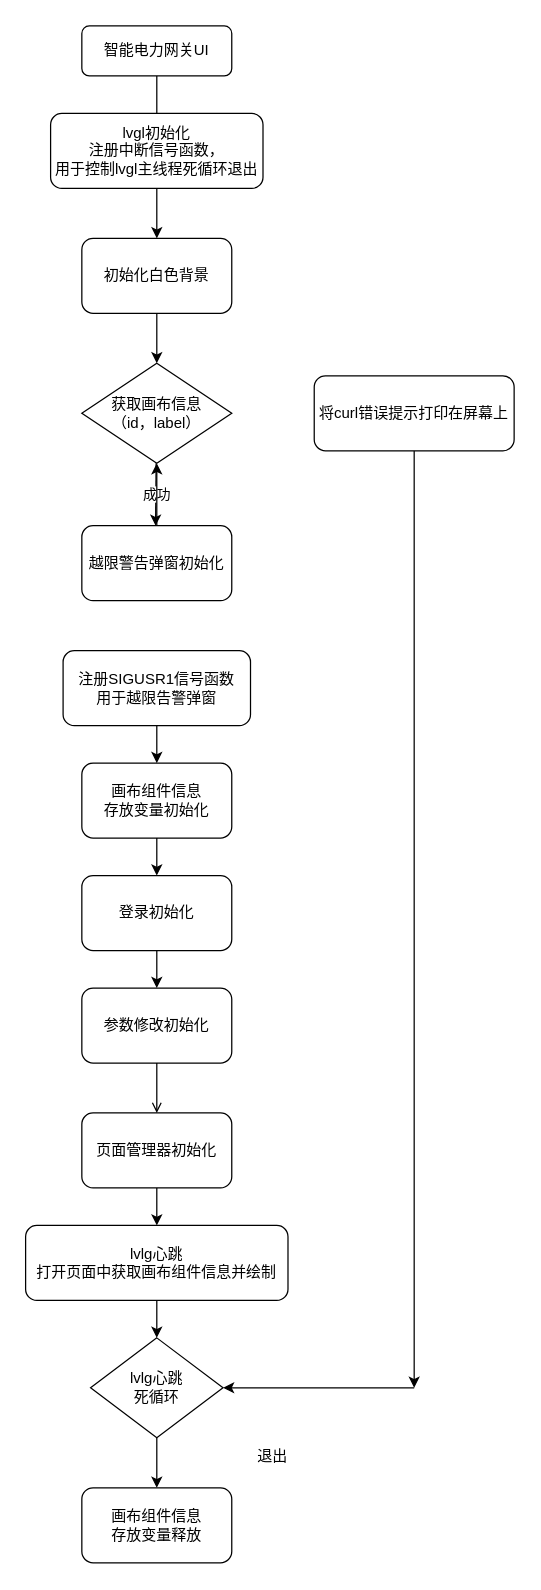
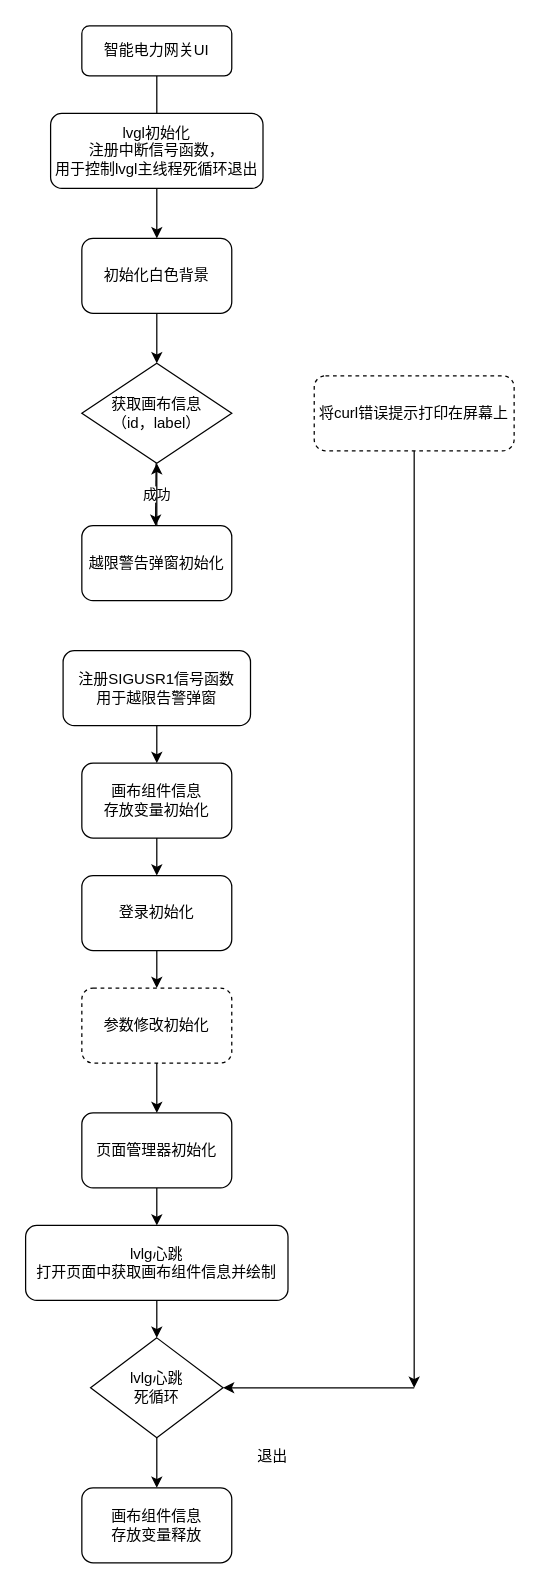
(414, 413) -> (414, 413)
(157, 1026) -> (157, 1026)
(157, 1105) -> (157, 1103)
